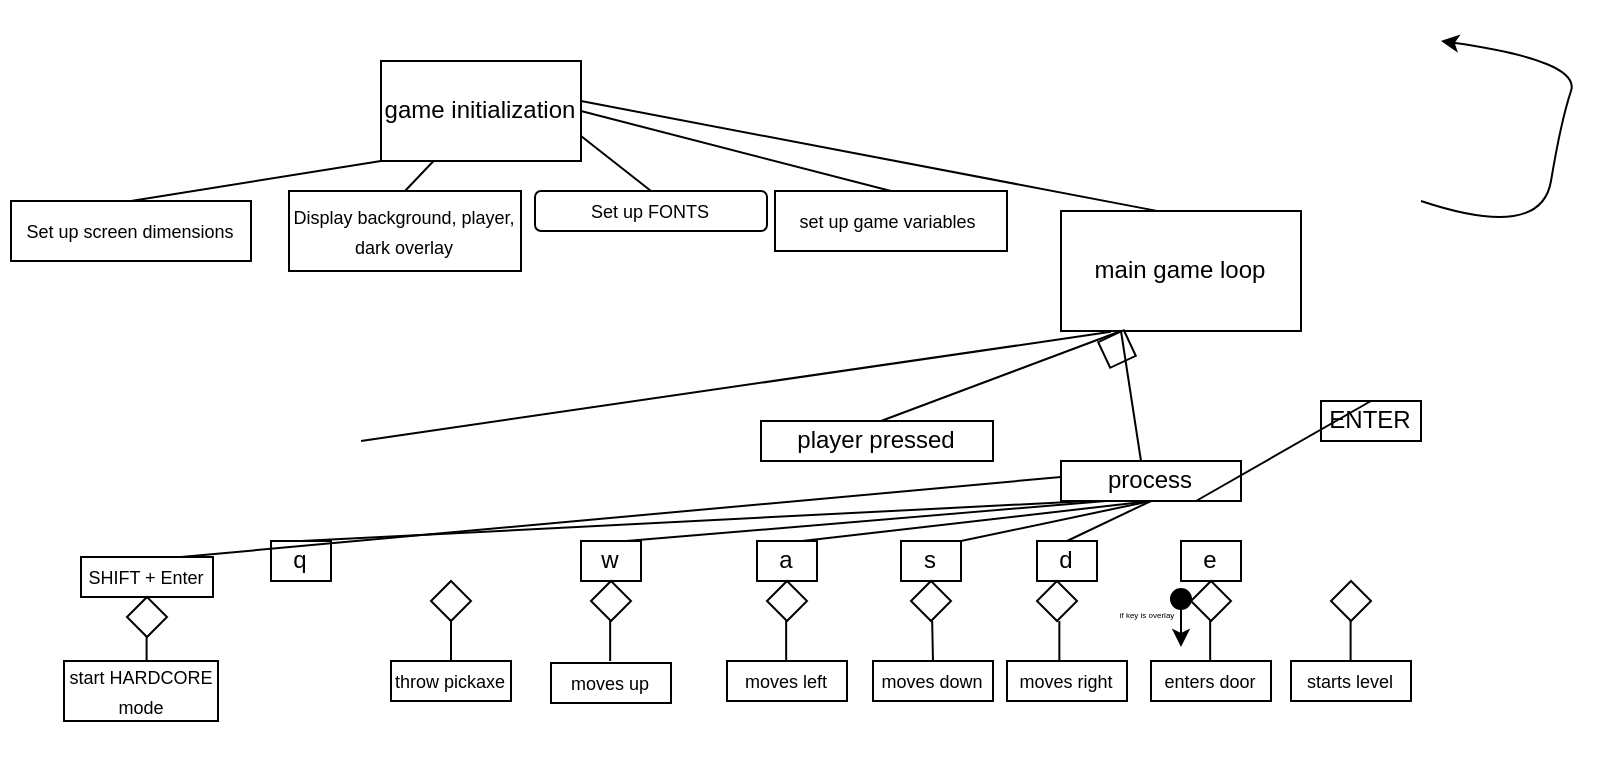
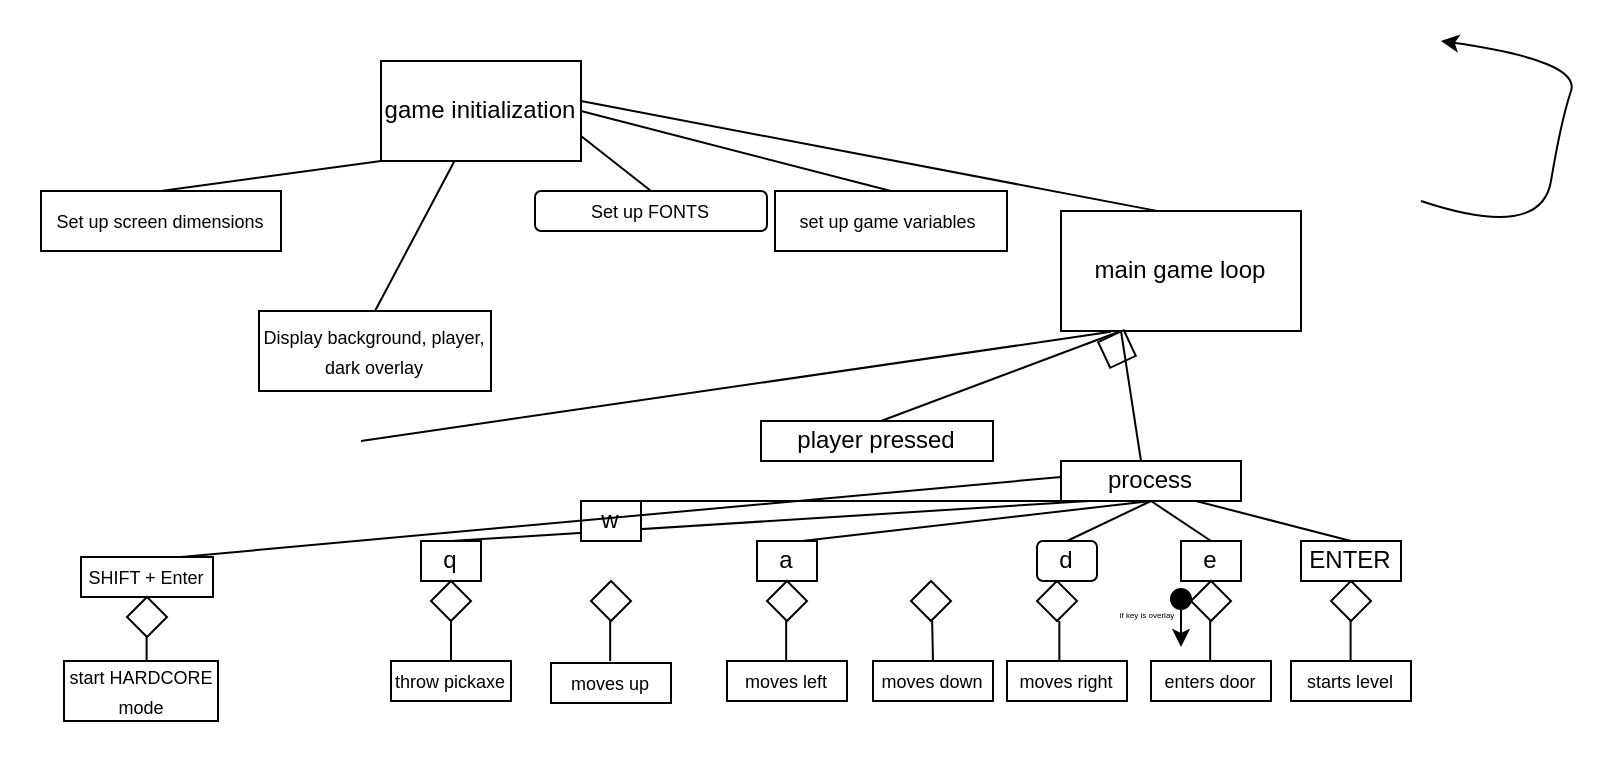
(131, 231) -> (161, 221)
(405, 231) -> (375, 351)
(1371, 421) -> (1351, 561)
none -> (1182, 522)
(1040, 524) -> none
(301, 561) -> (451, 561)
(611, 561) -> (611, 521)
(931, 561) -> none
(1067, 561) -> (1067, 561)
